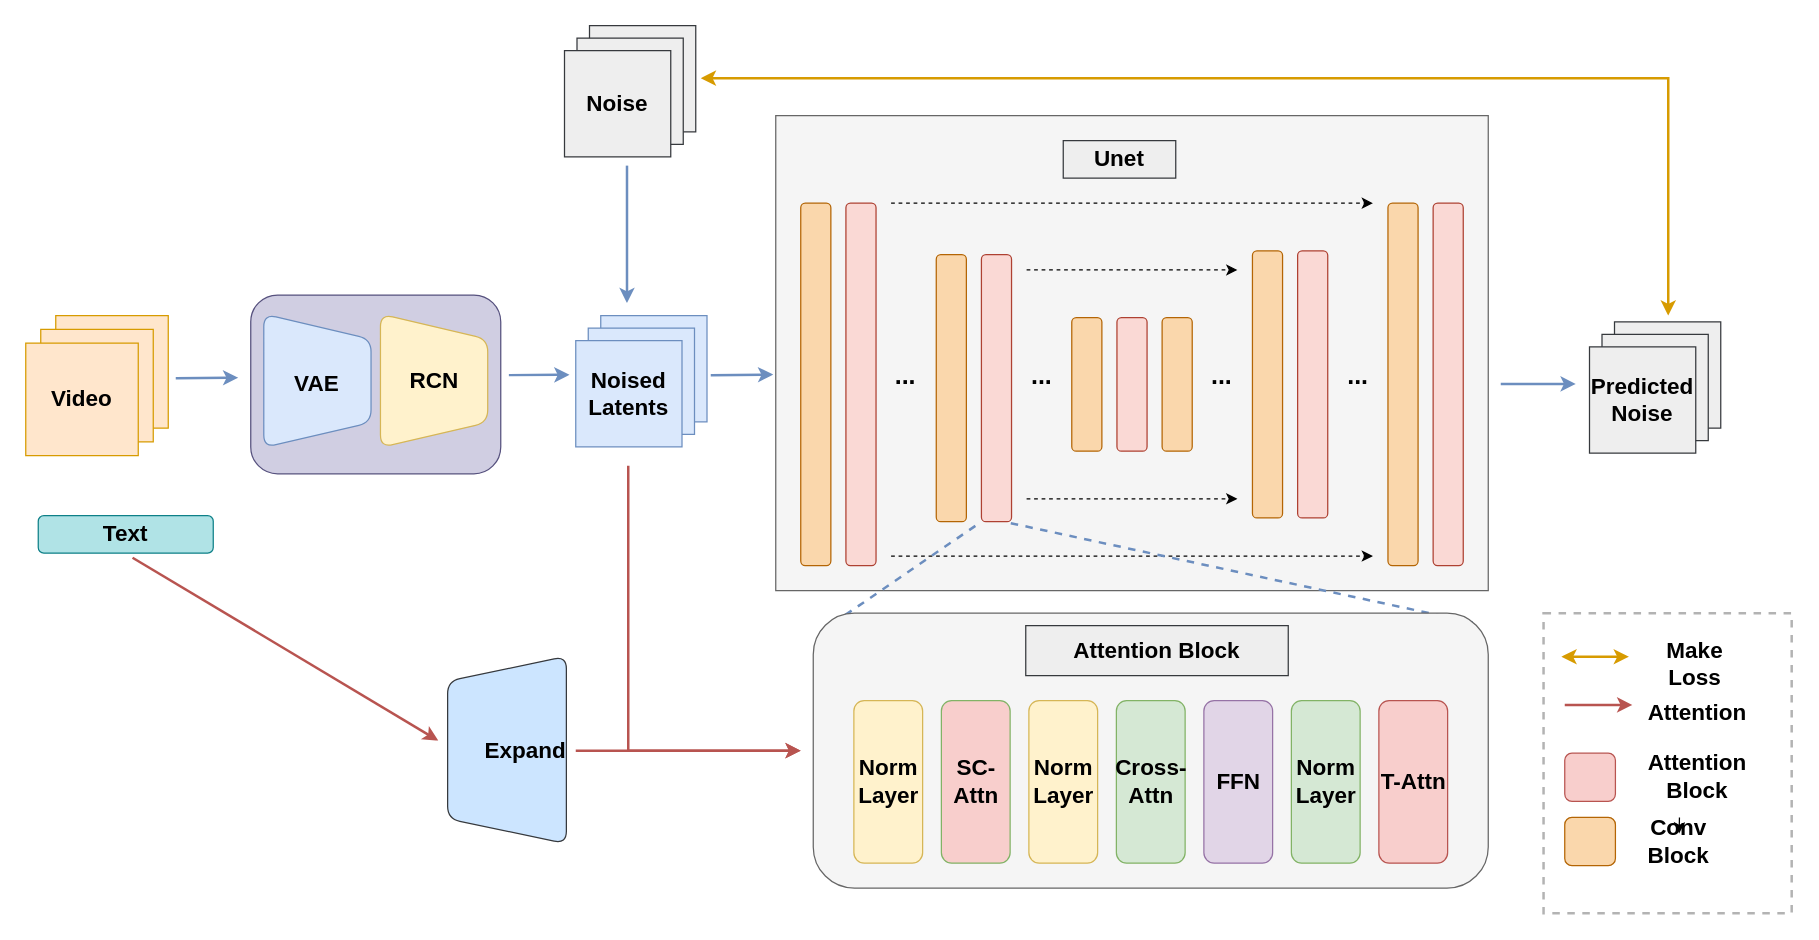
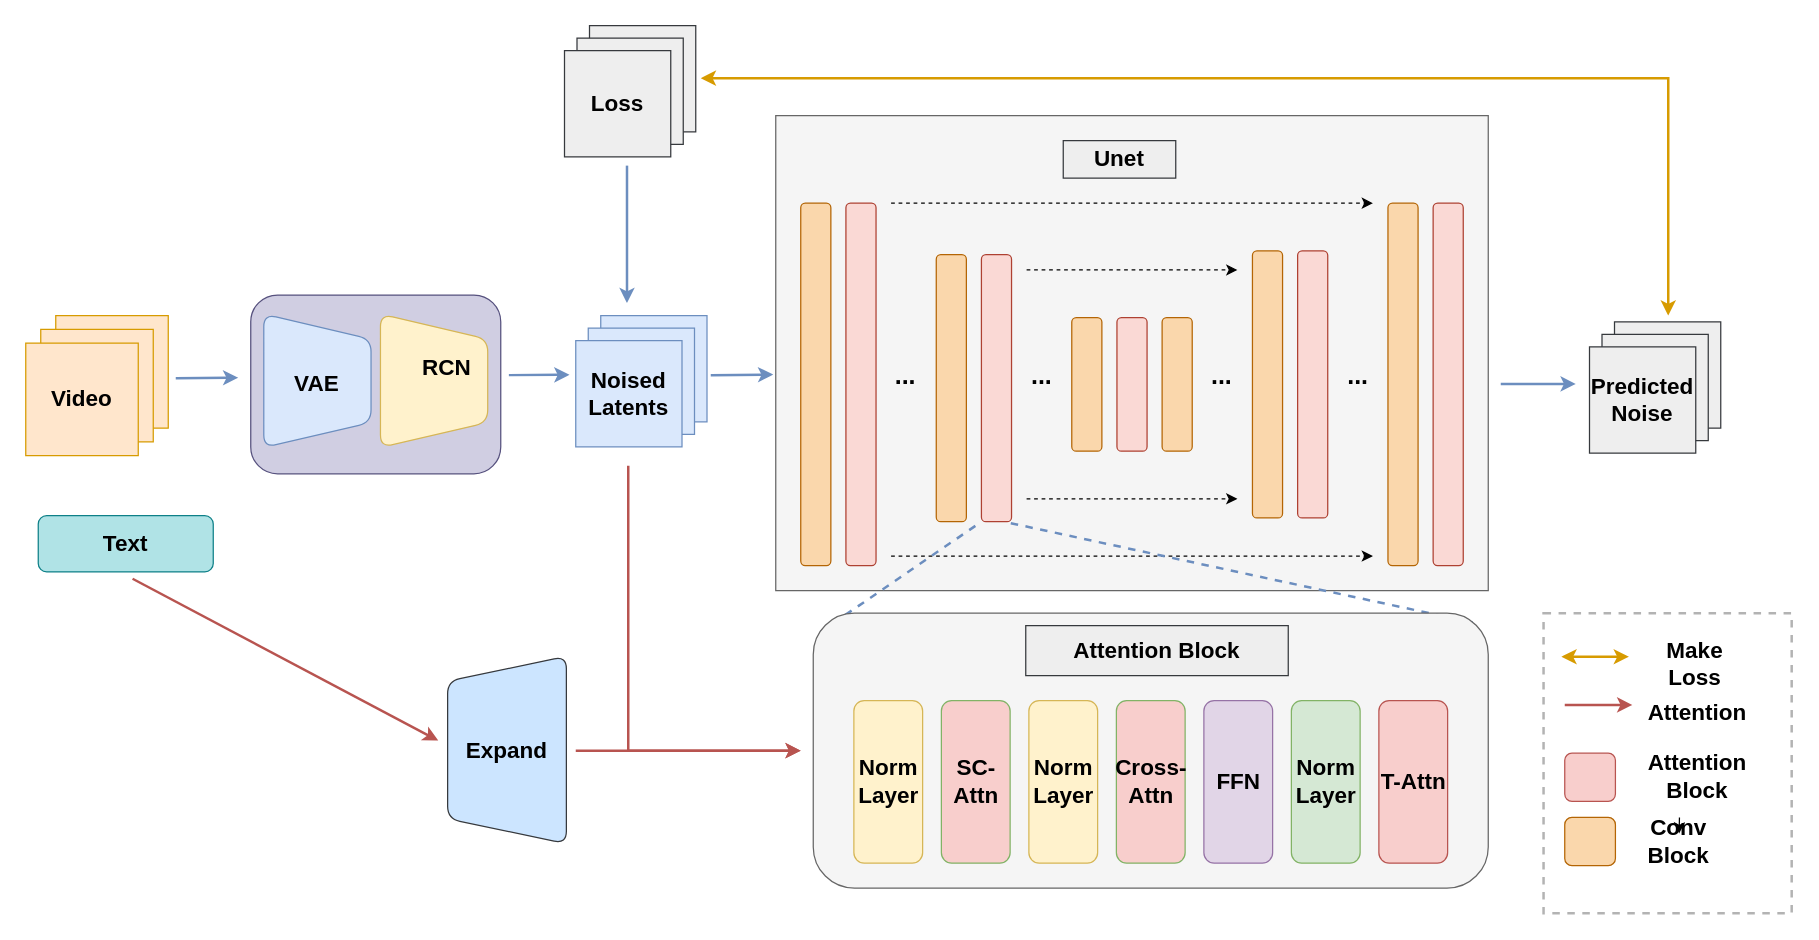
(618, 104) -> (618, 104)
(434, 381) -> (447, 368)
(126, 534) -> (126, 544)
(526, 751) -> (507, 751)
(1151, 782) -> (1151, 782)
